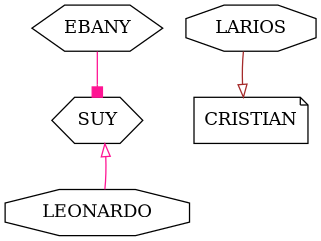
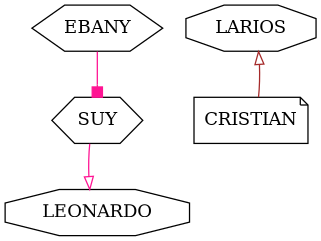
(242, 68) -> (260, 81)
(106, 173) -> (89, 160)
